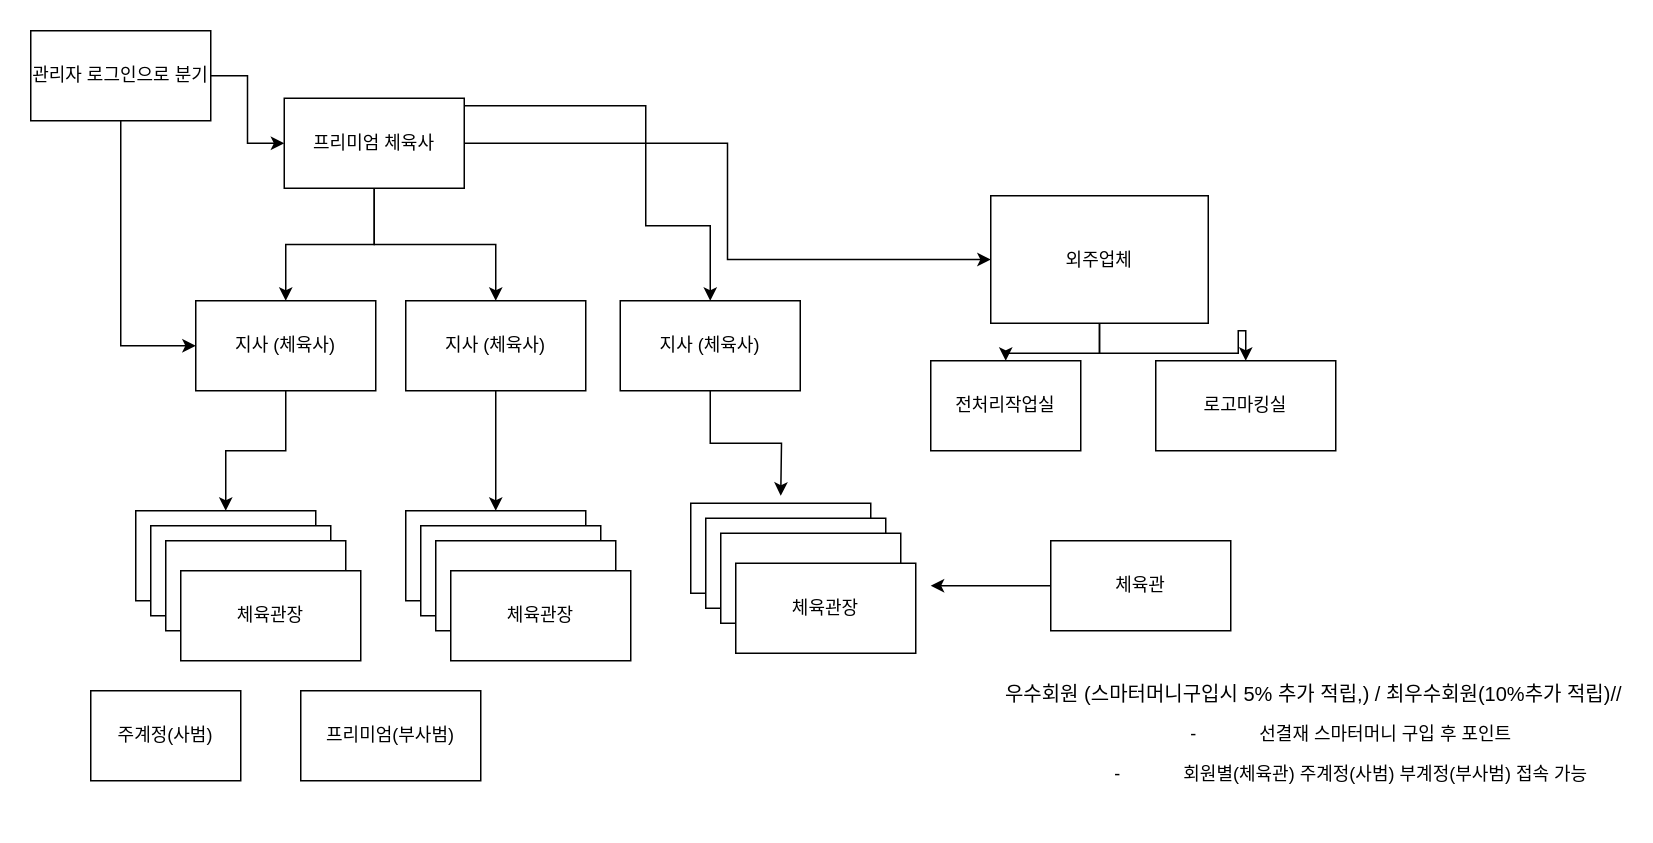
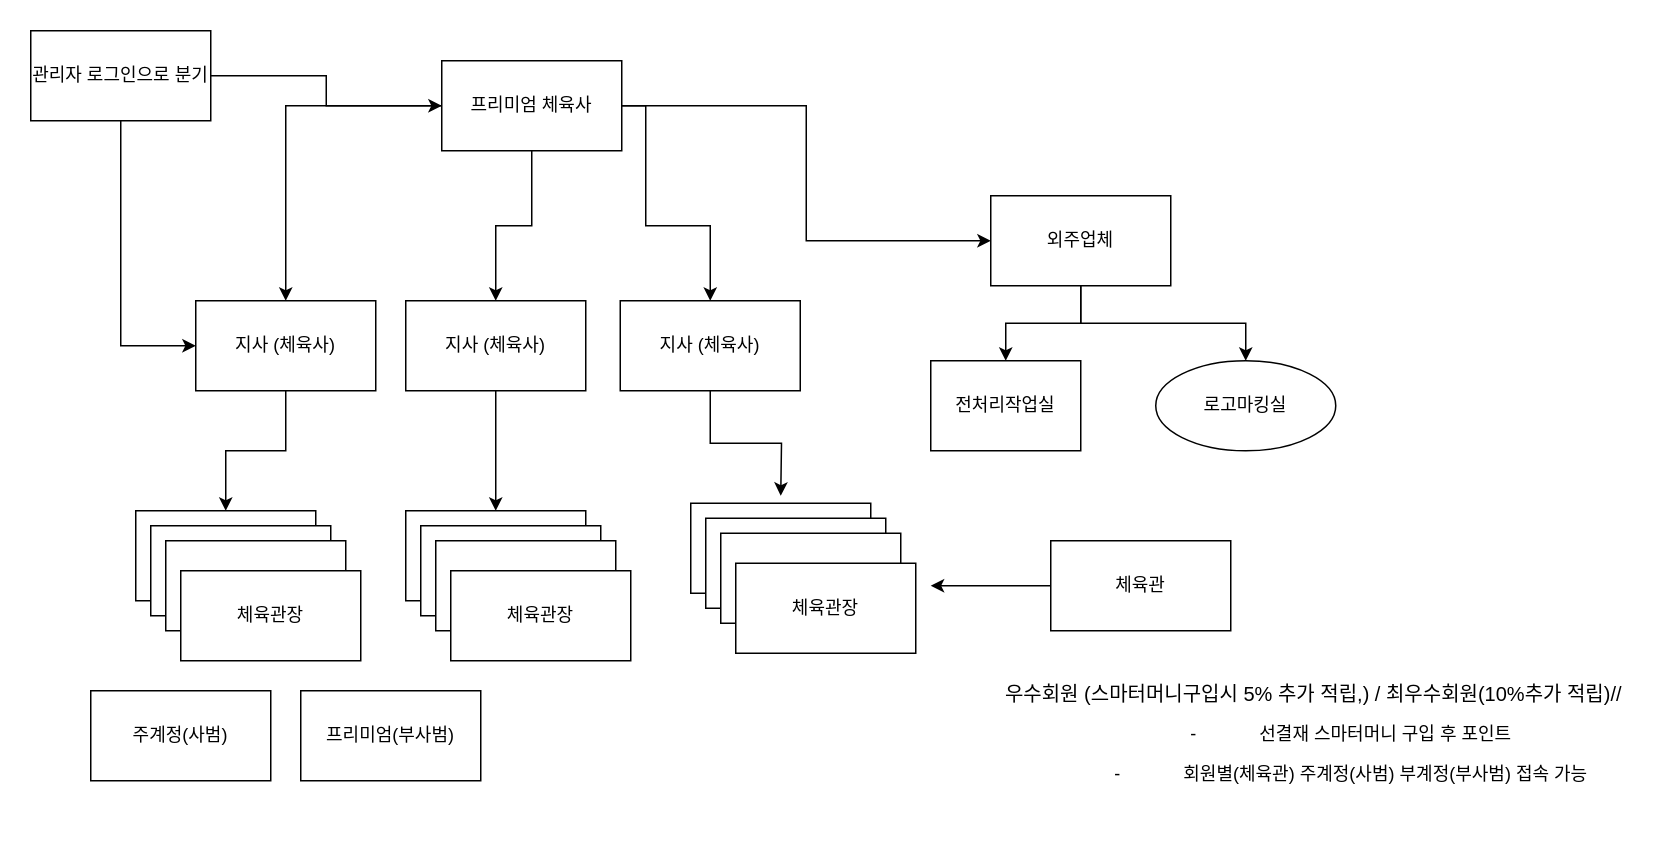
(374, 143) -> (532, 106)
(1100, 260) -> (1081, 241)
(1246, 406) -> (1246, 406)
(166, 736) -> (181, 736)
